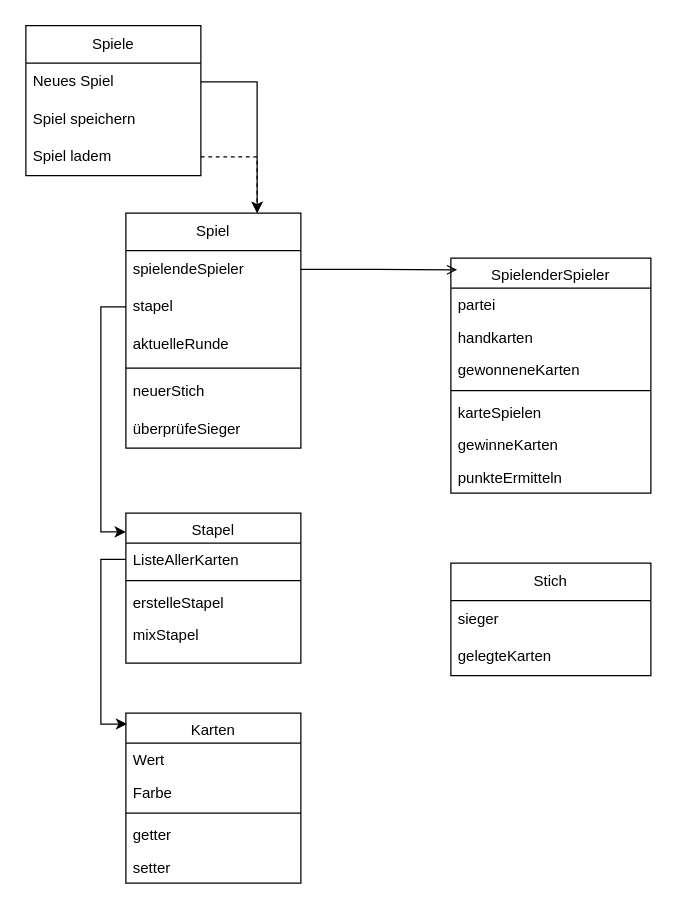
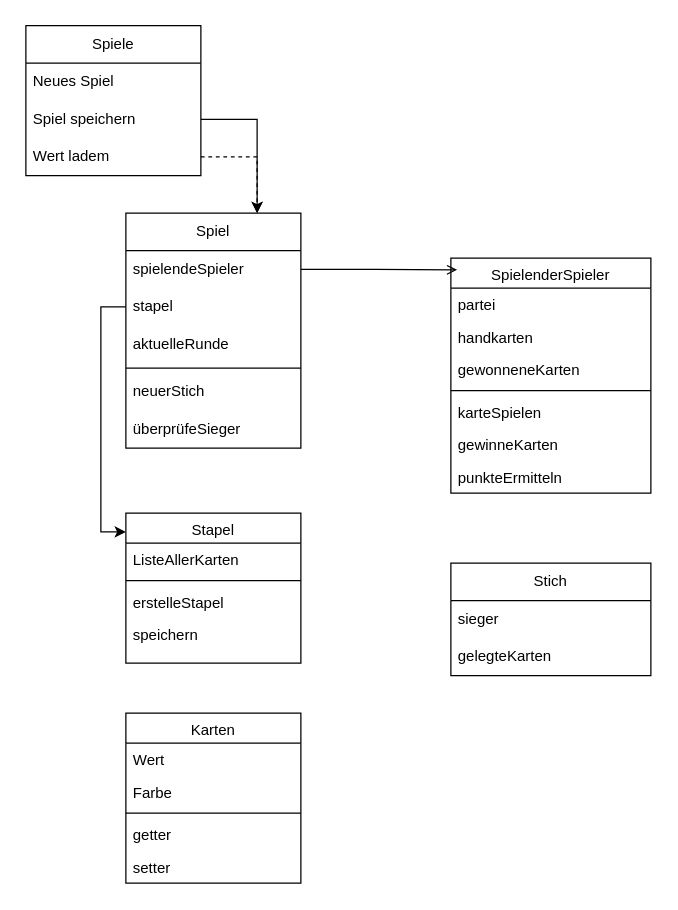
(247, 82) -> none
none -> (228, 119)
(72, 157) -> (71, 157)
(166, 635) -> (168, 635)
(101, 640) -> none
